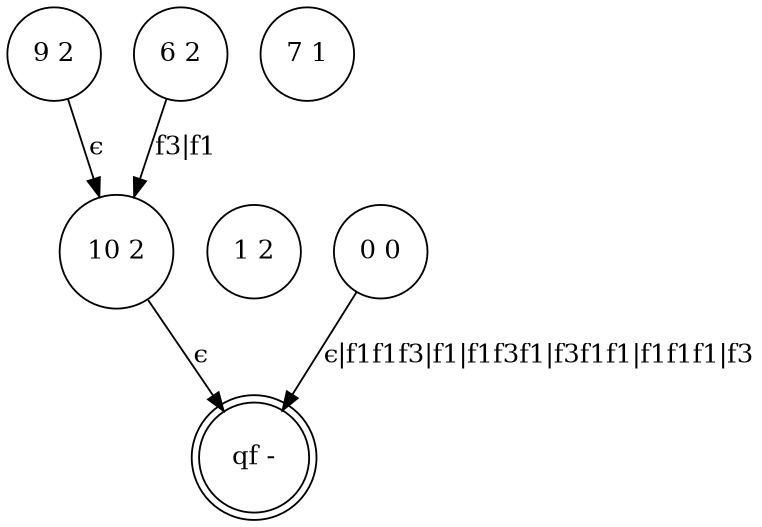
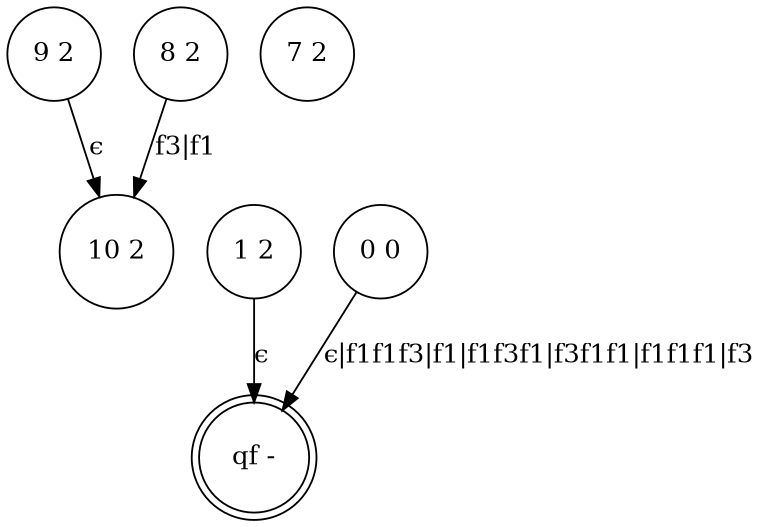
(181, 54) -> (181, 54)
(307, 54) -> (307, 54)
(181, 348) -> (254, 341)
